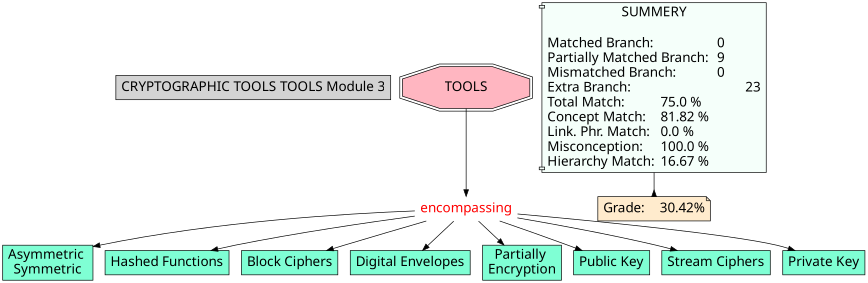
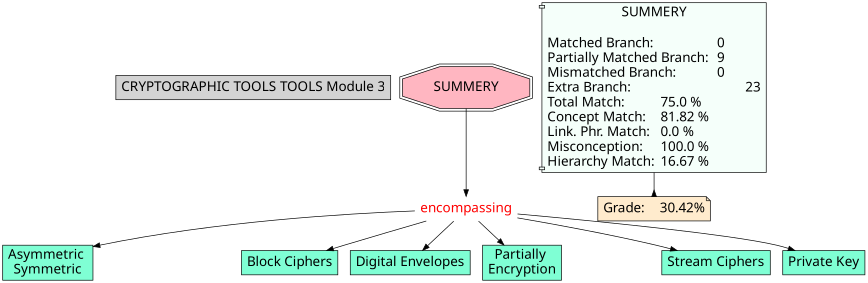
(466, 88) -> (466, 88)
(167, 263) -> none
(612, 263) -> none
